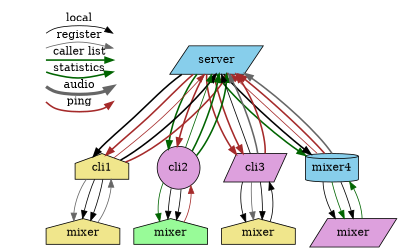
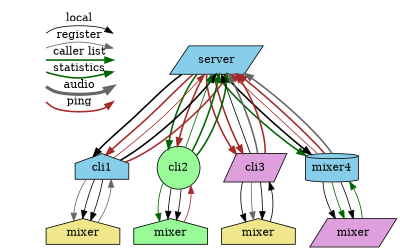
(102, 168) -> (102, 168)
(179, 168) -> (179, 168)
